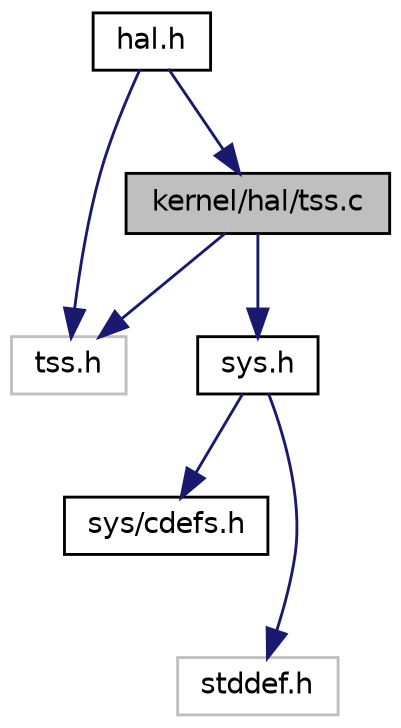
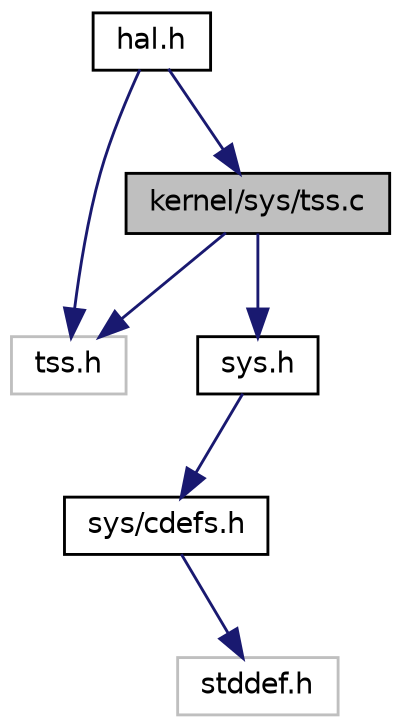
(258, 203) -> (258, 203)
(296, 511) -> (205, 594)
